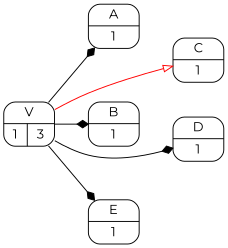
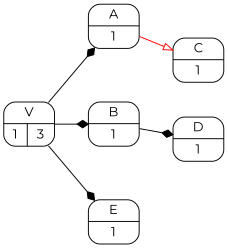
(108, 86) -> (152, 41)
(107, 158) -> (151, 131)
